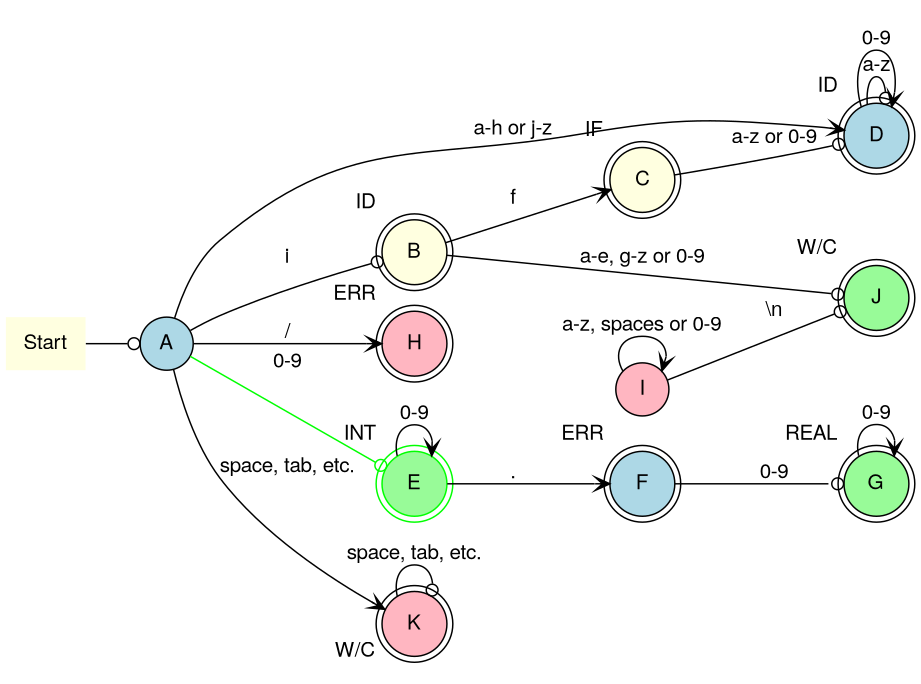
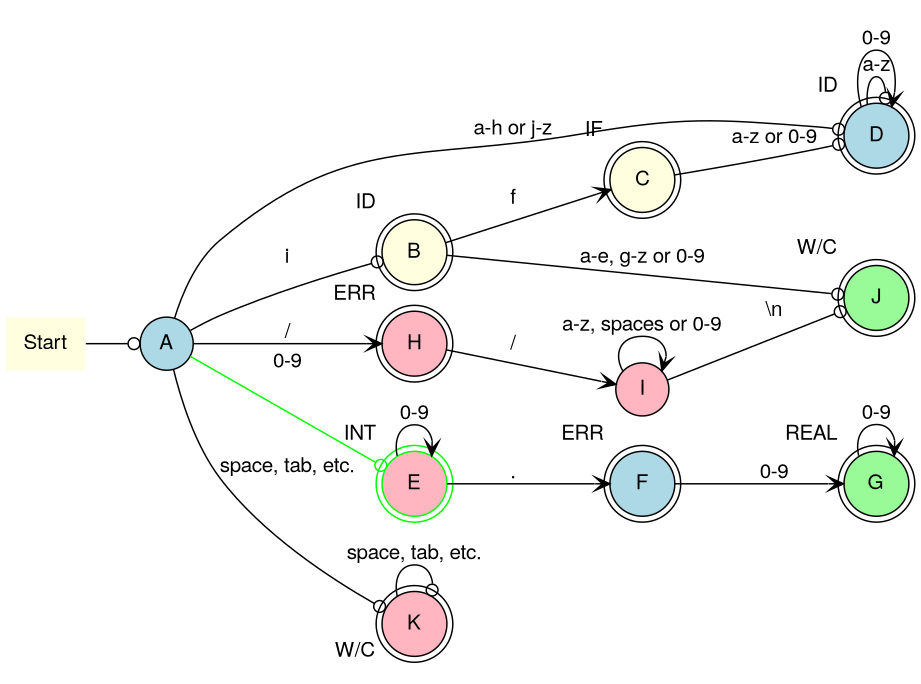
(471, 148) -> (471, 148)
none -> (524, 366)
(414, 484) -> (414, 484)
(752, 484) -> (752, 484)
(247, 509) -> (247, 509)
